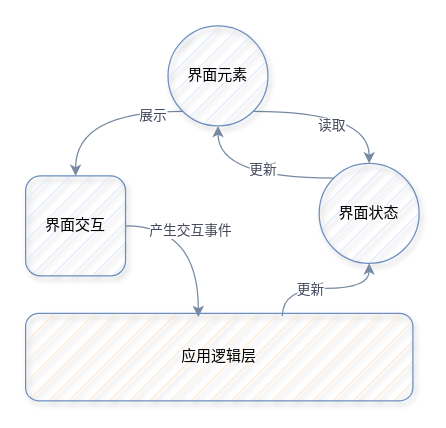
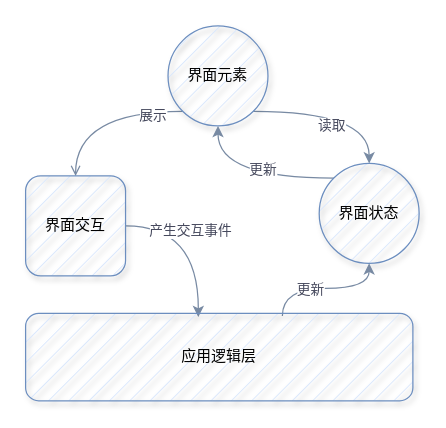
(91, 133) -> (91, 135)
(219, 357) -> (219, 357)
